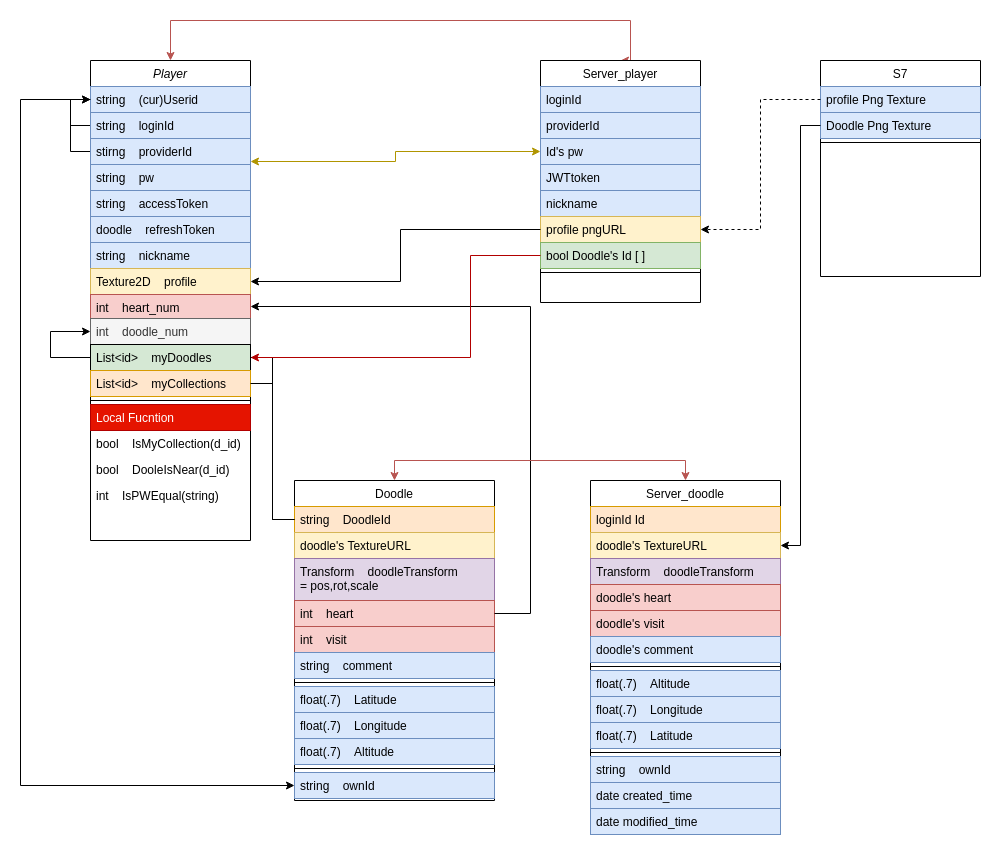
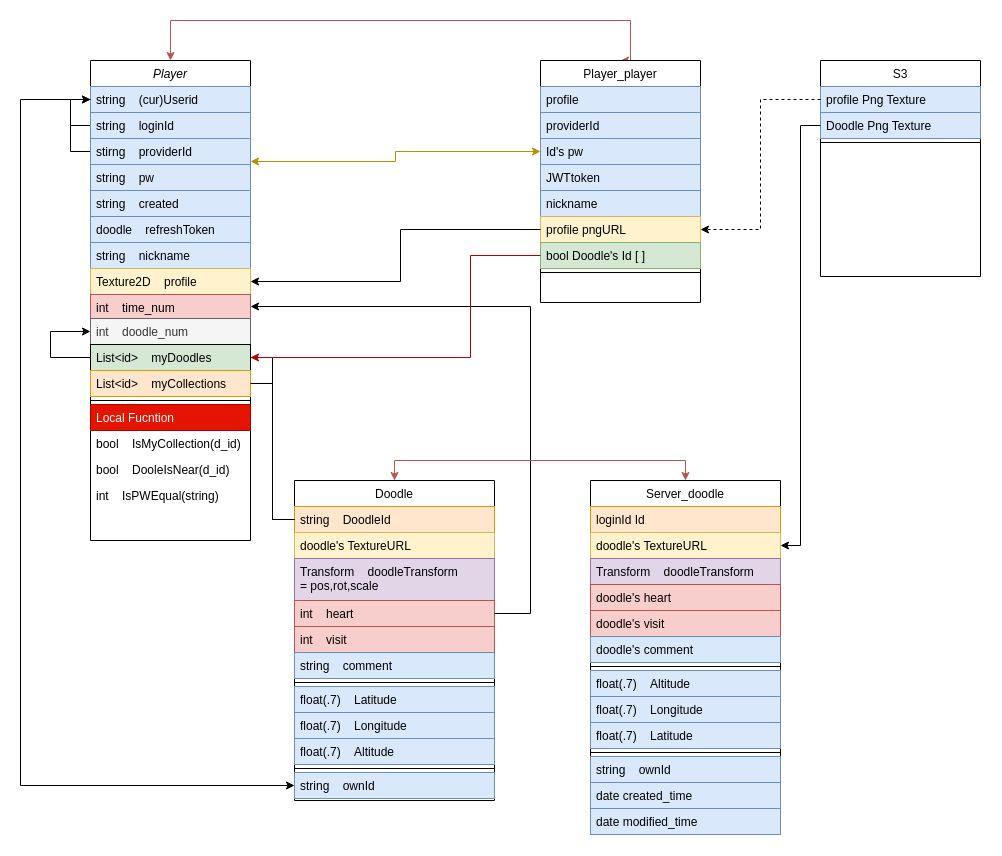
(620, 74) -> (620, 74)
(900, 74) -> (900, 74)
(566, 100) -> (566, 100)
(165, 204) -> (152, 204)
(148, 308) -> (143, 308)
